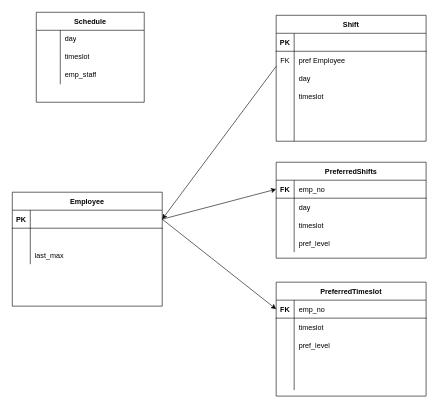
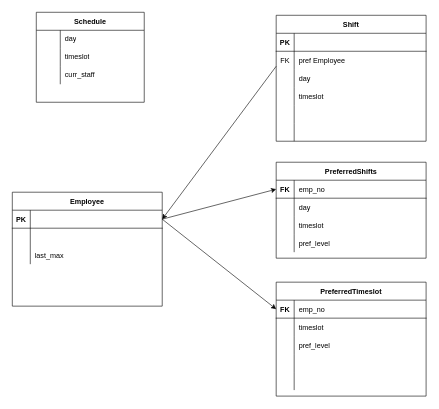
(83, 75) -> (85, 75)
